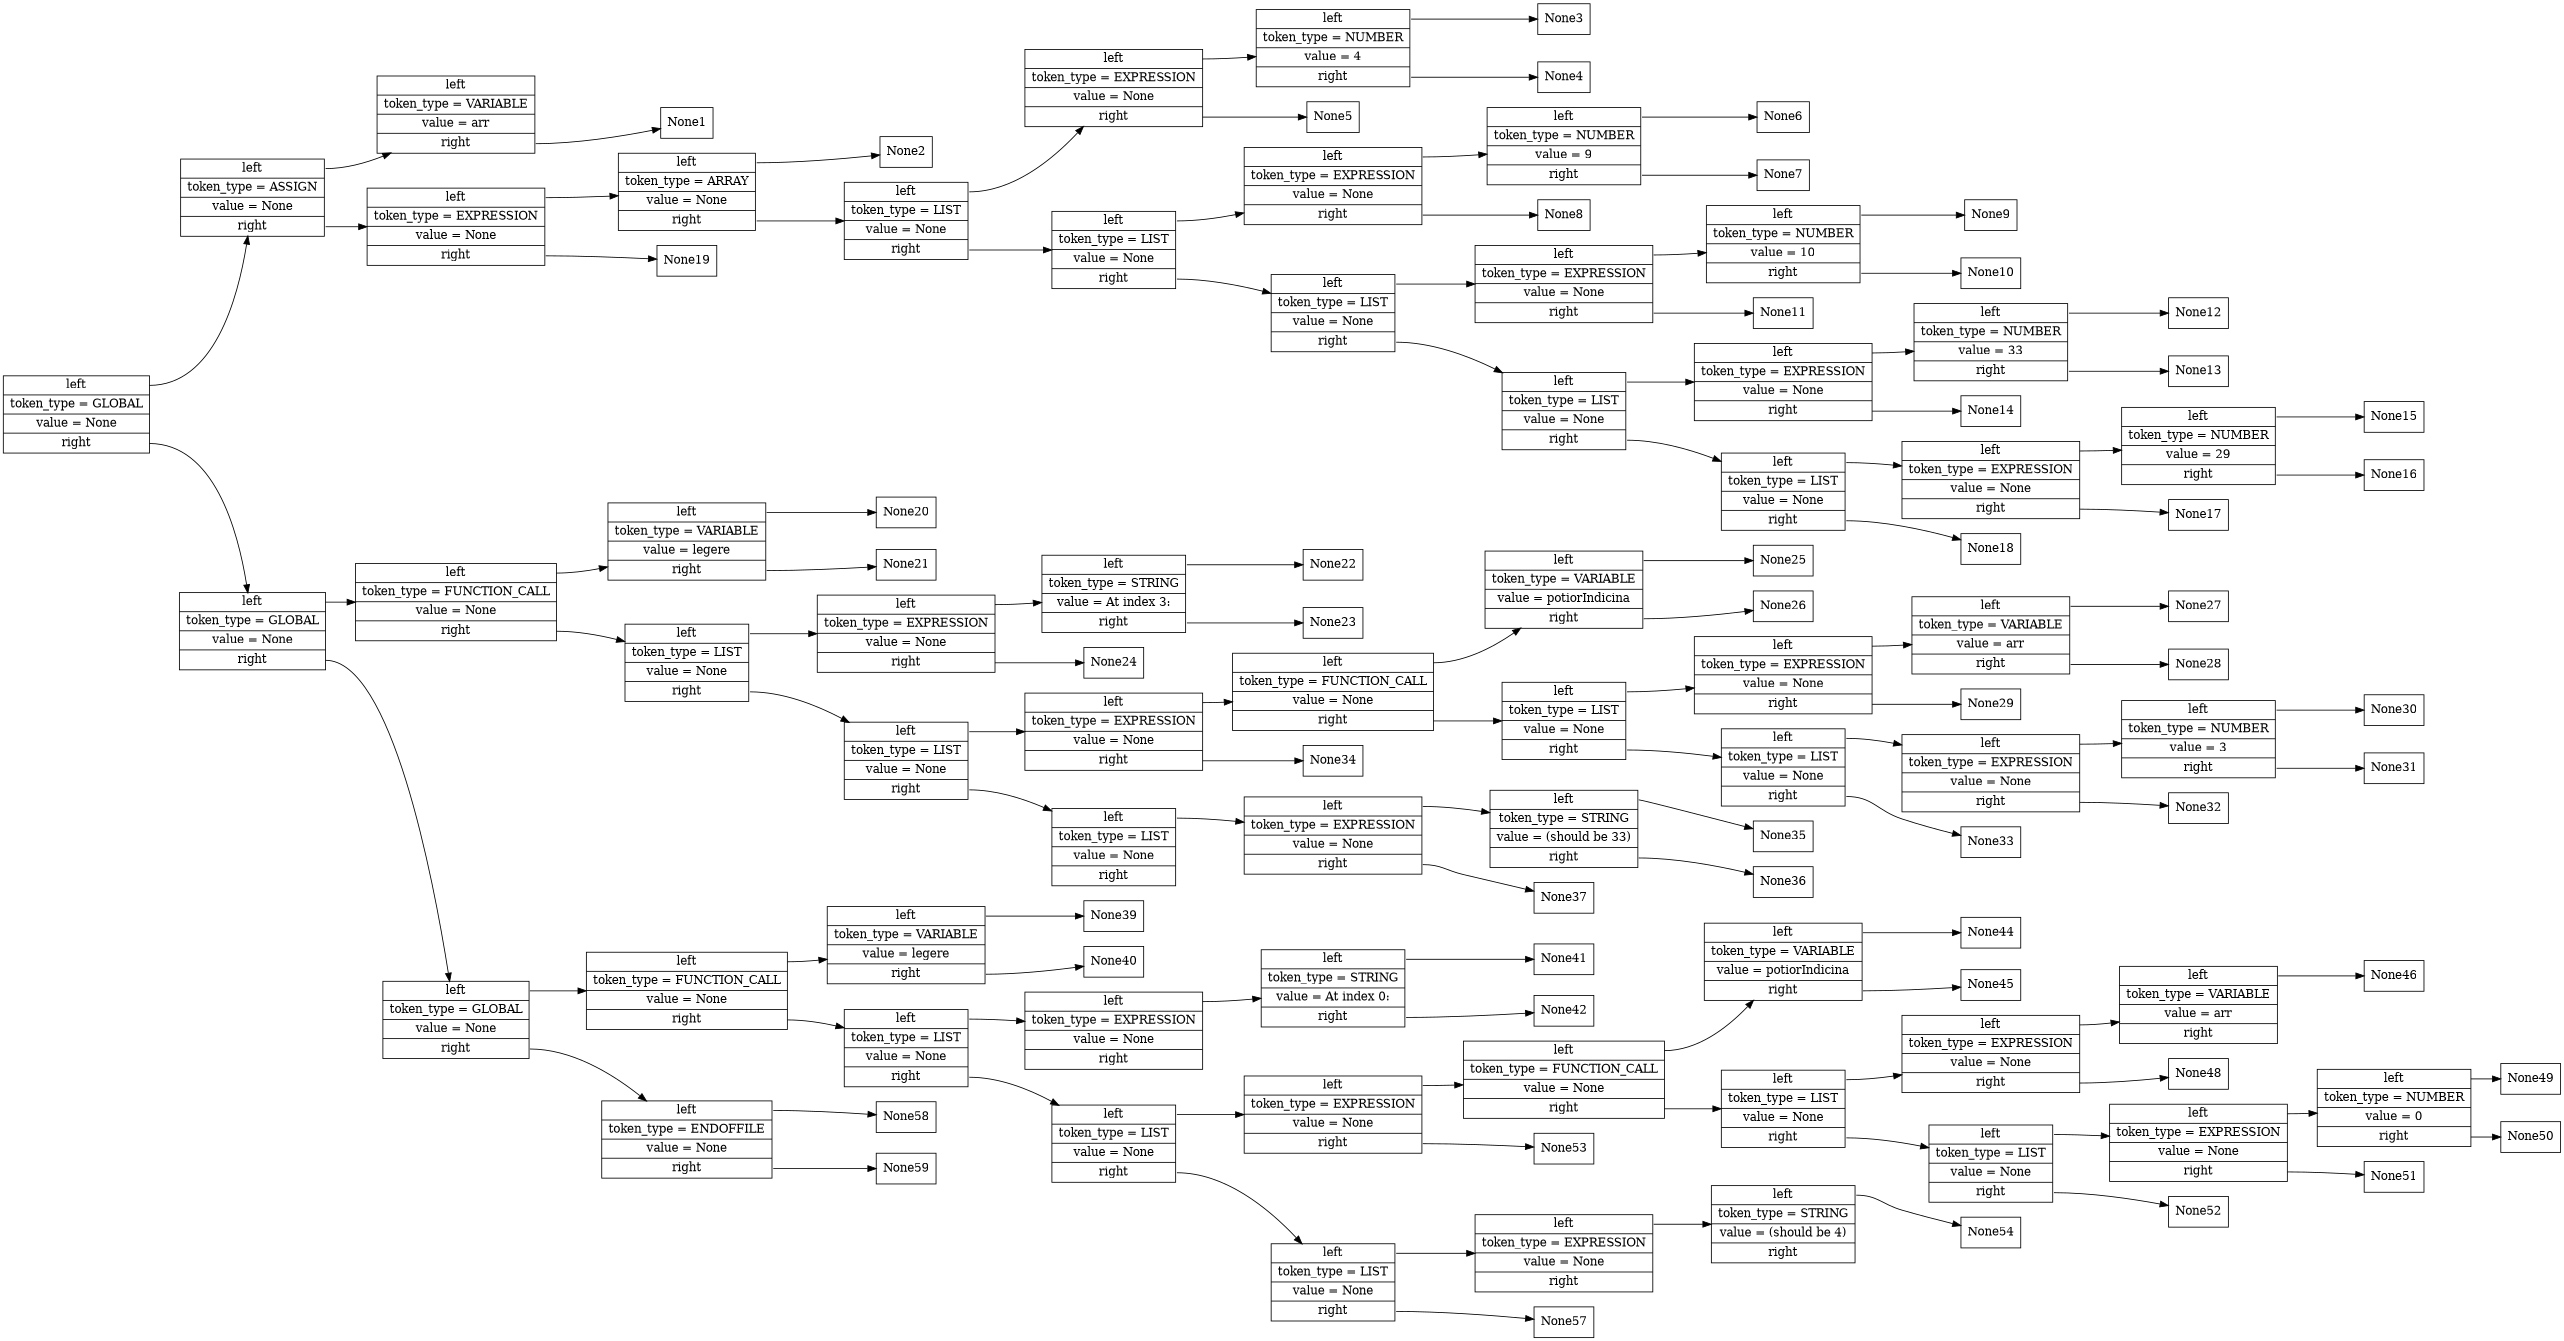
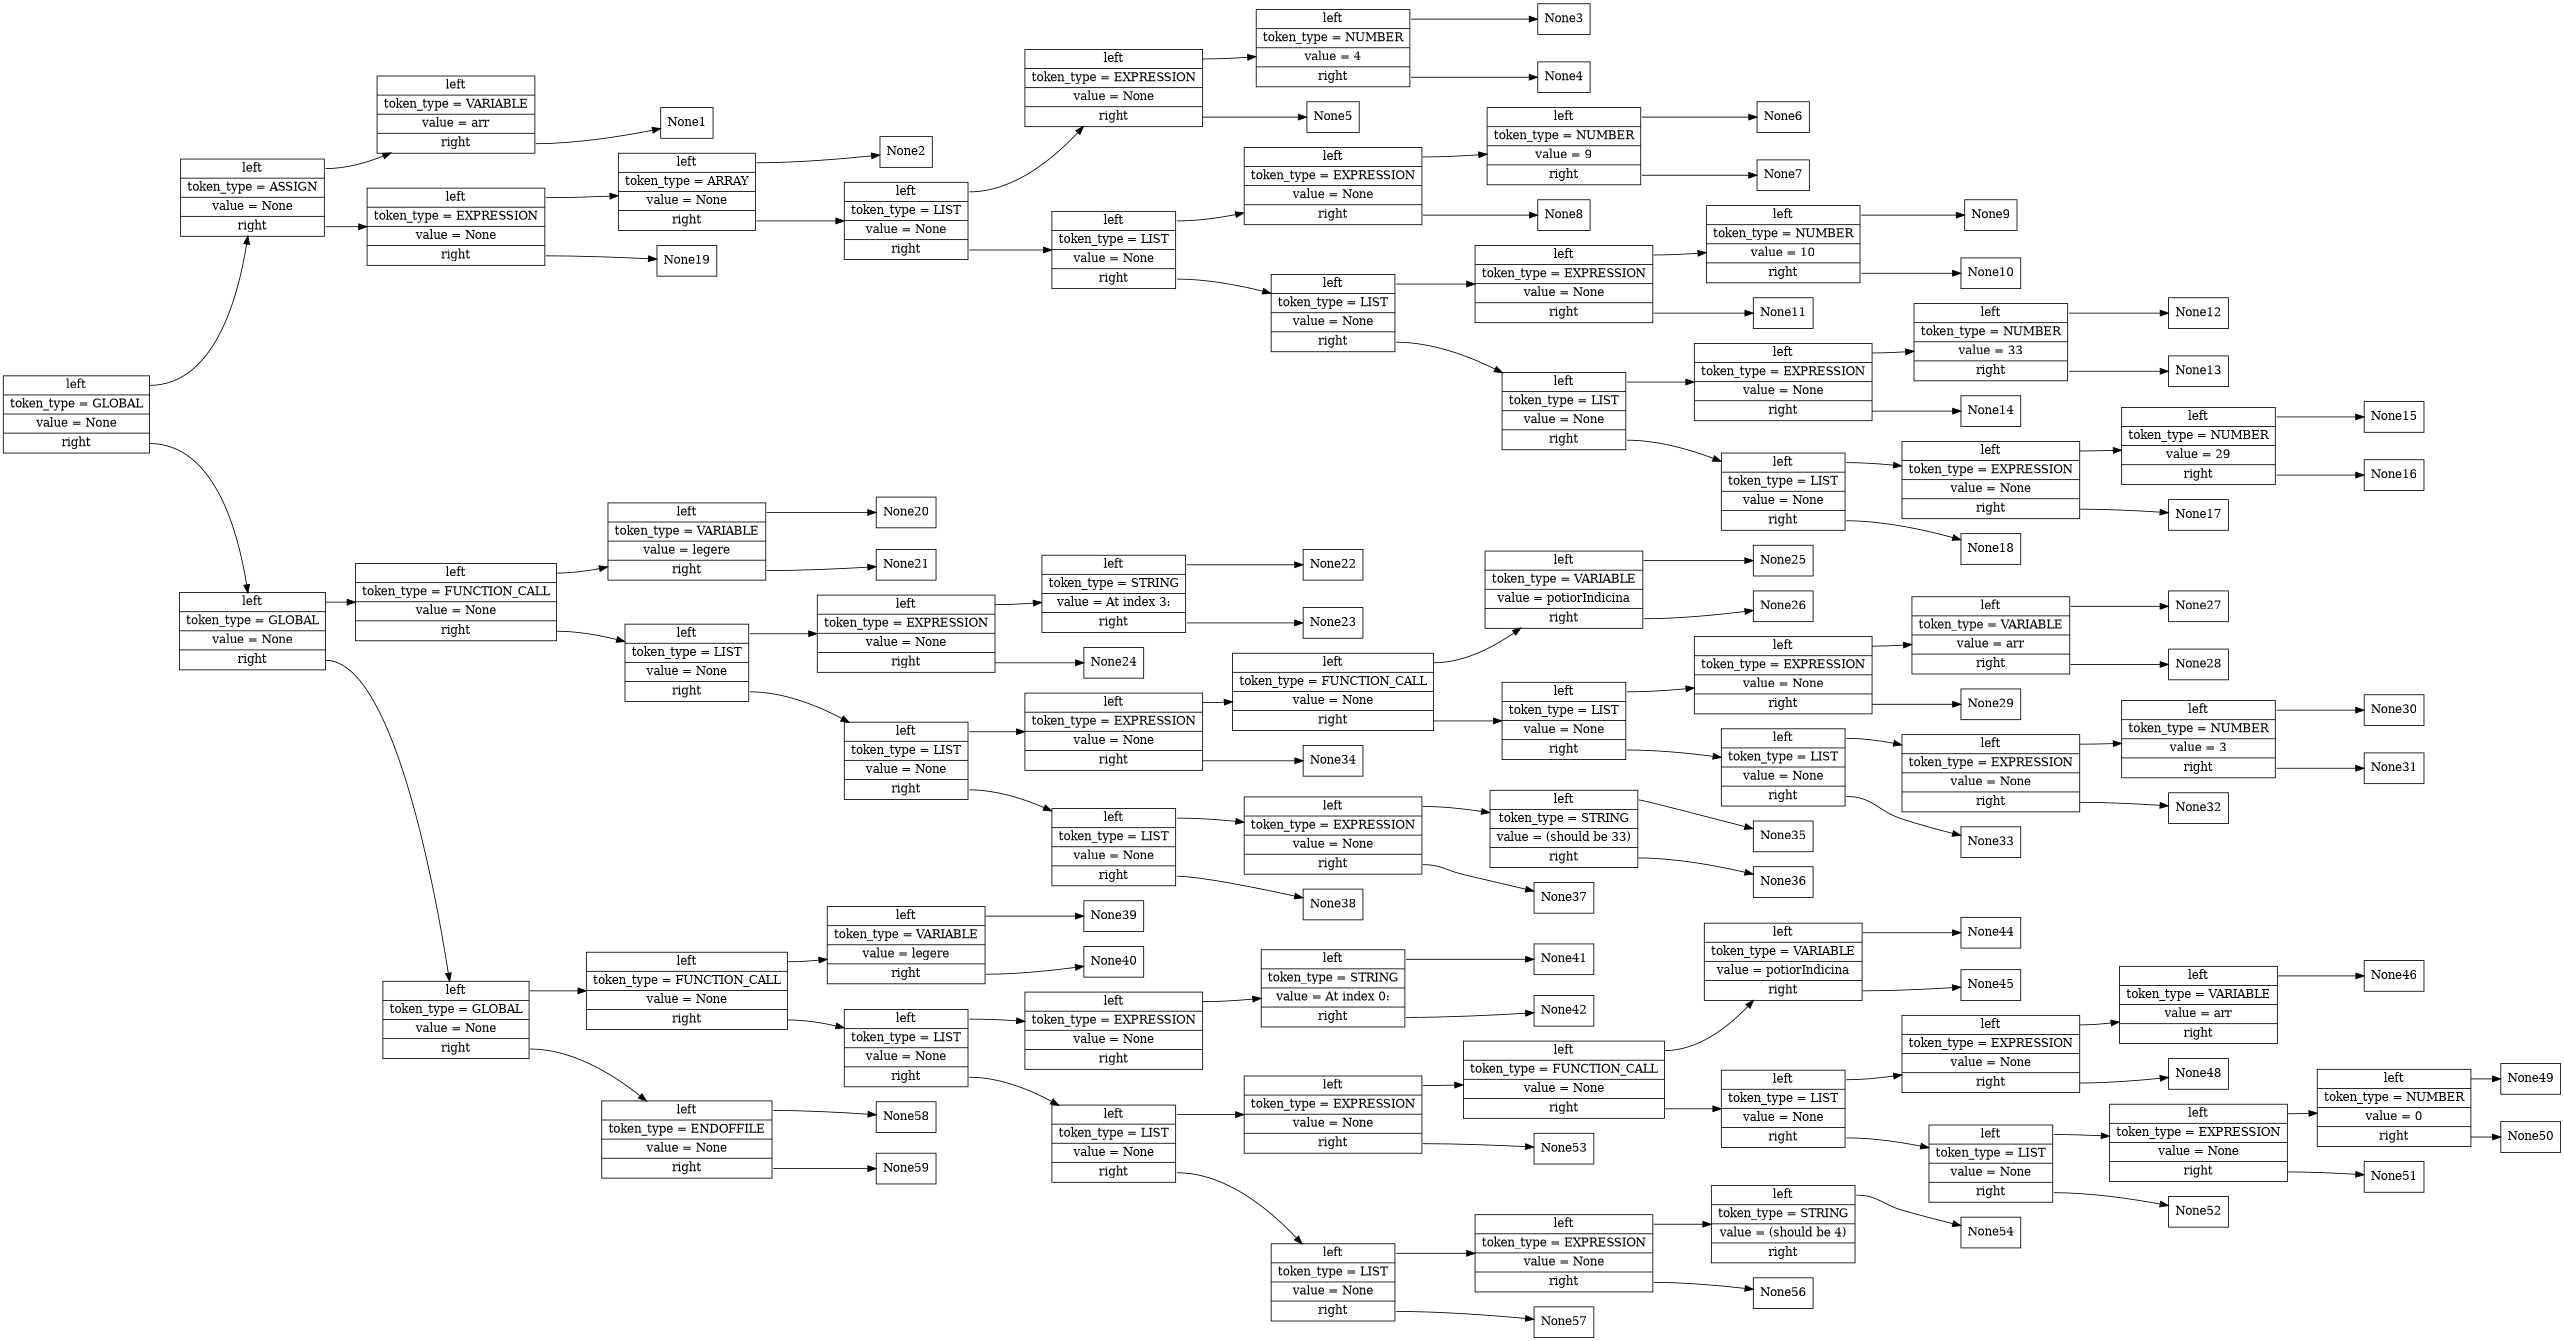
none -> (1333, 904)
none -> (1783, 1293)
